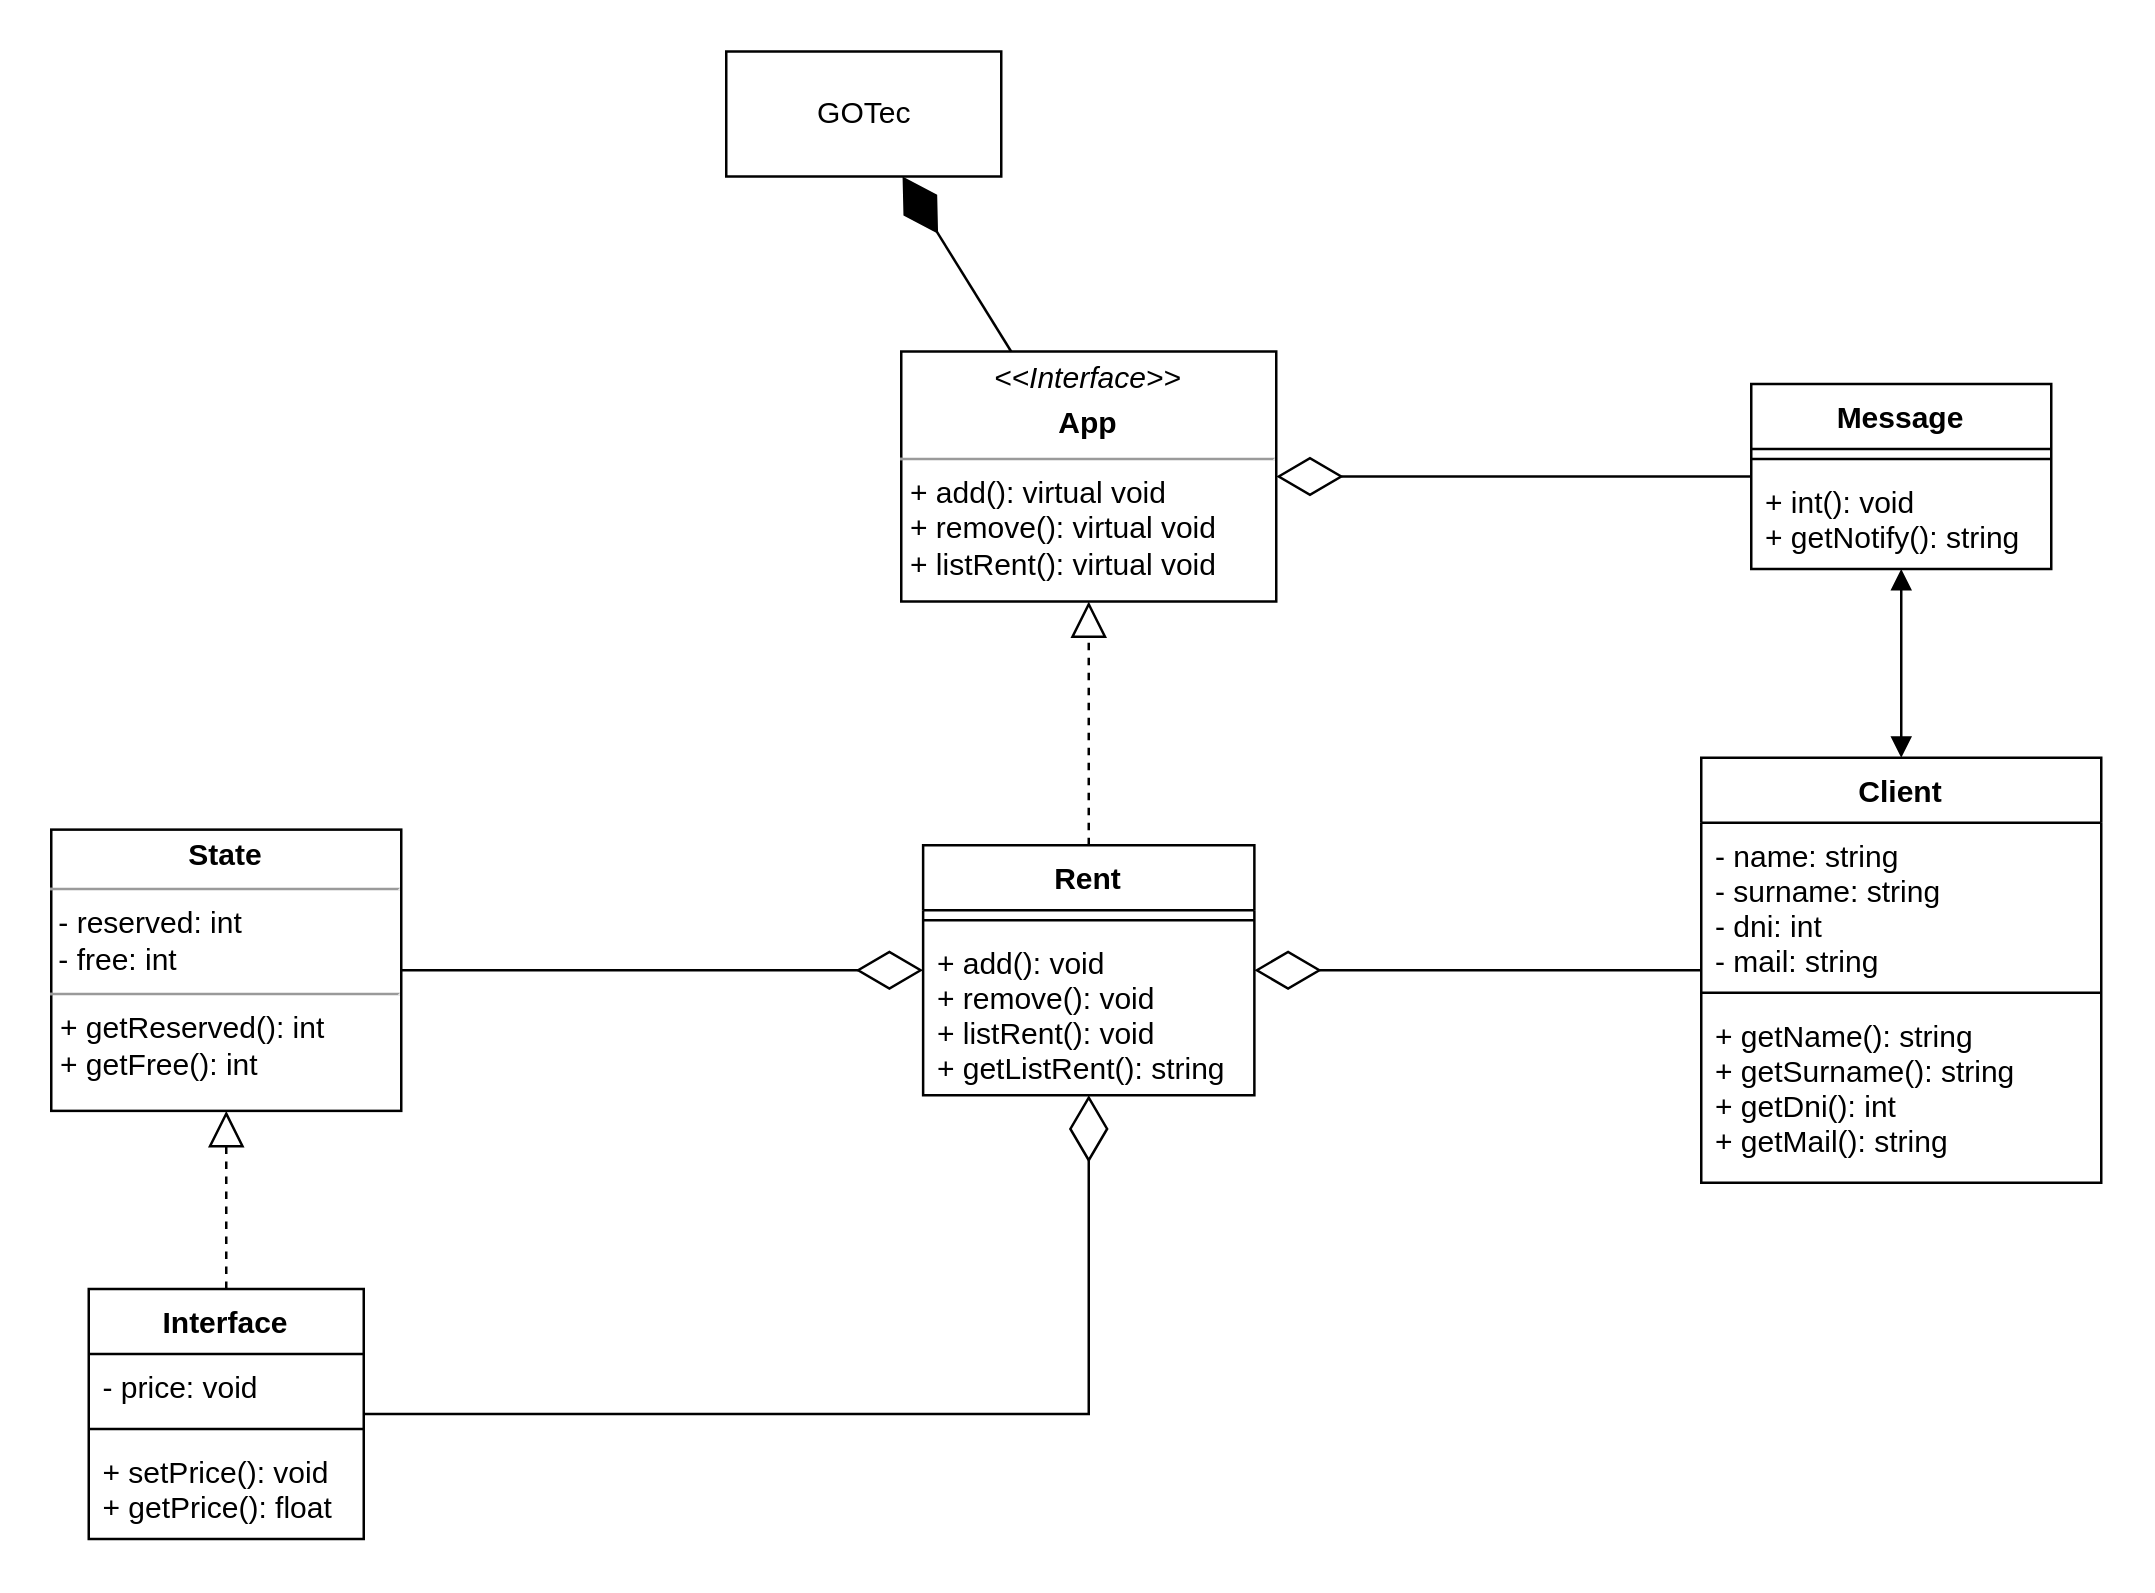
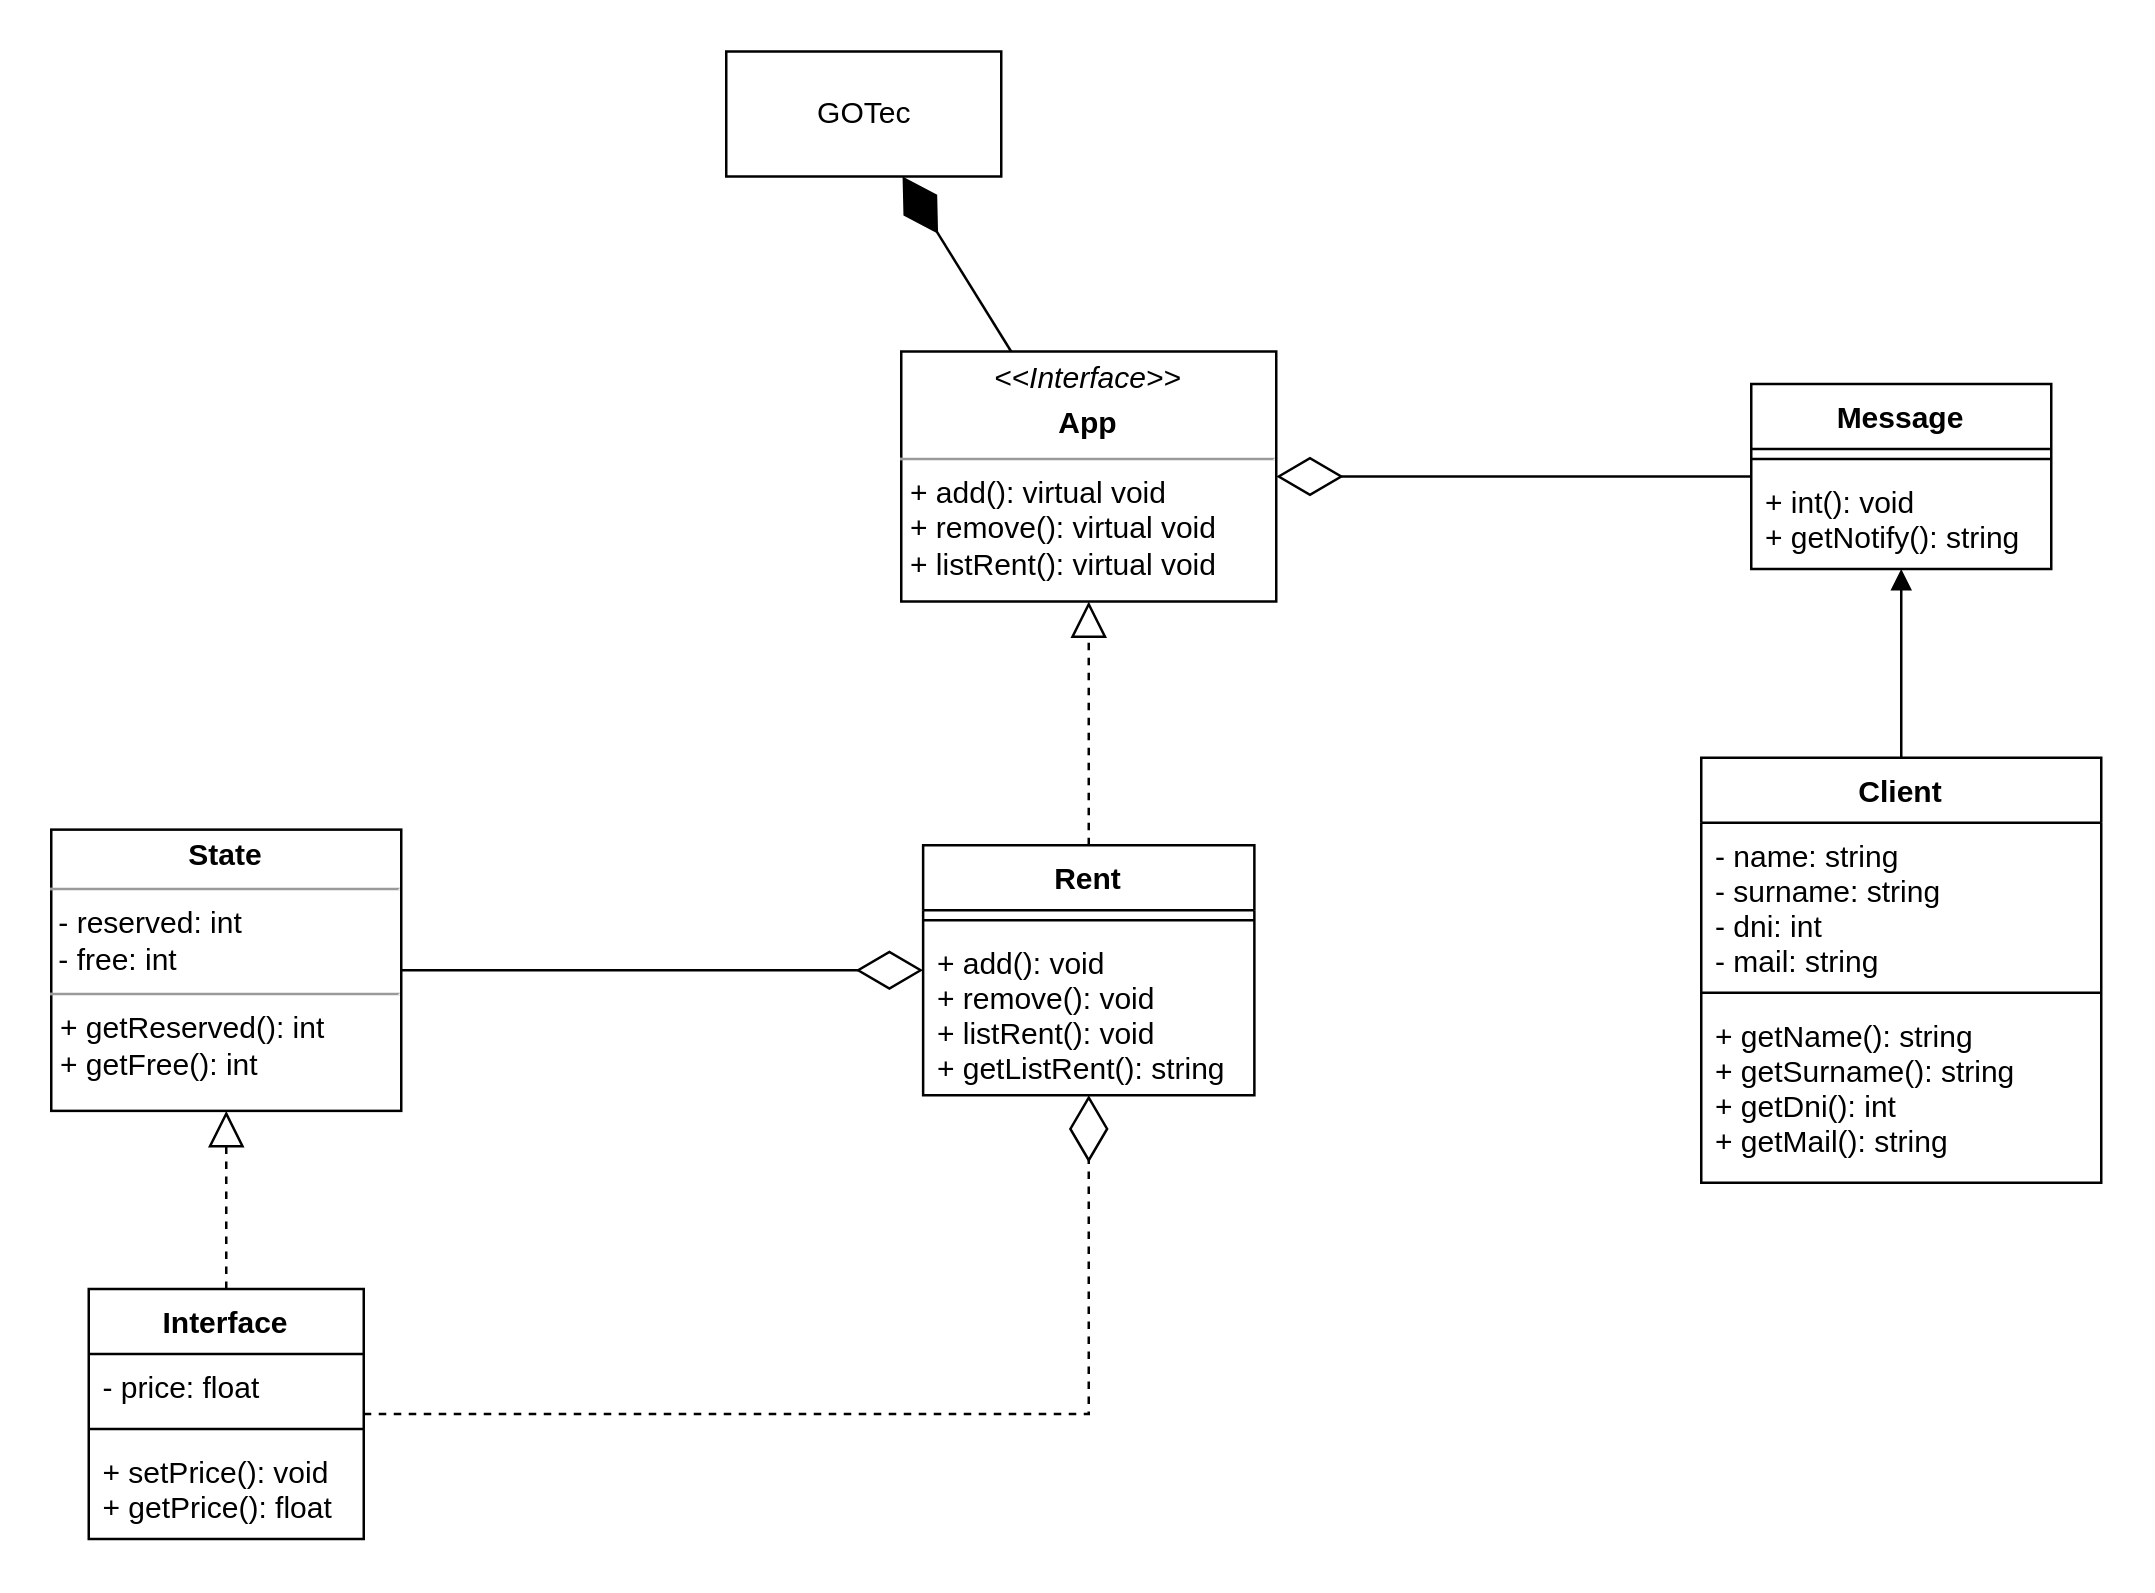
(1901, 735) -> (1901, 744)
(1509, 970) -> none
(192, 1388) -> (201, 1388)
(854, 1414) -> (854, 1414)
